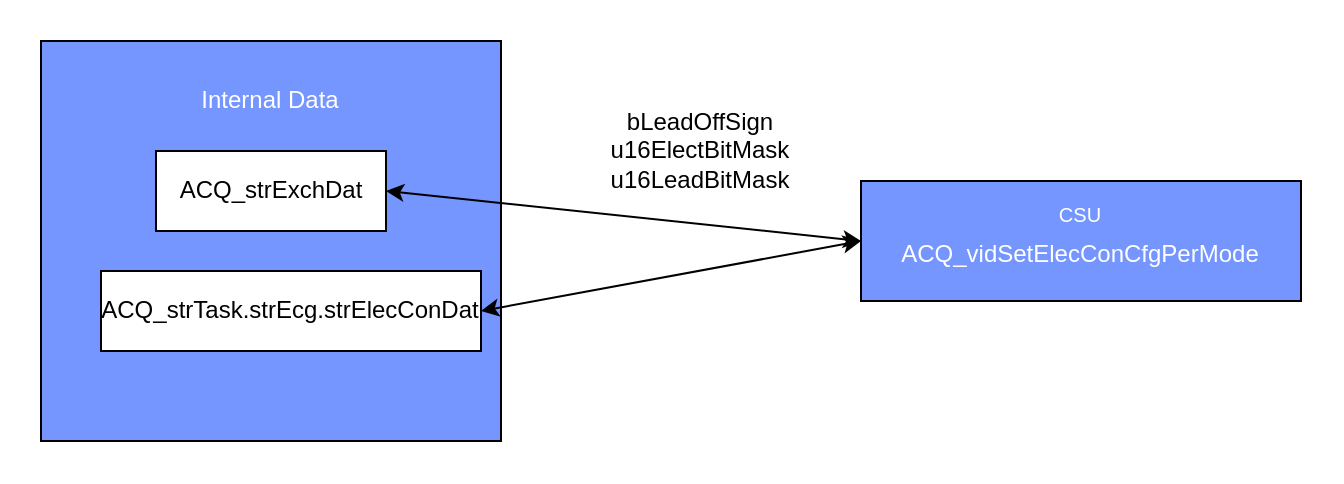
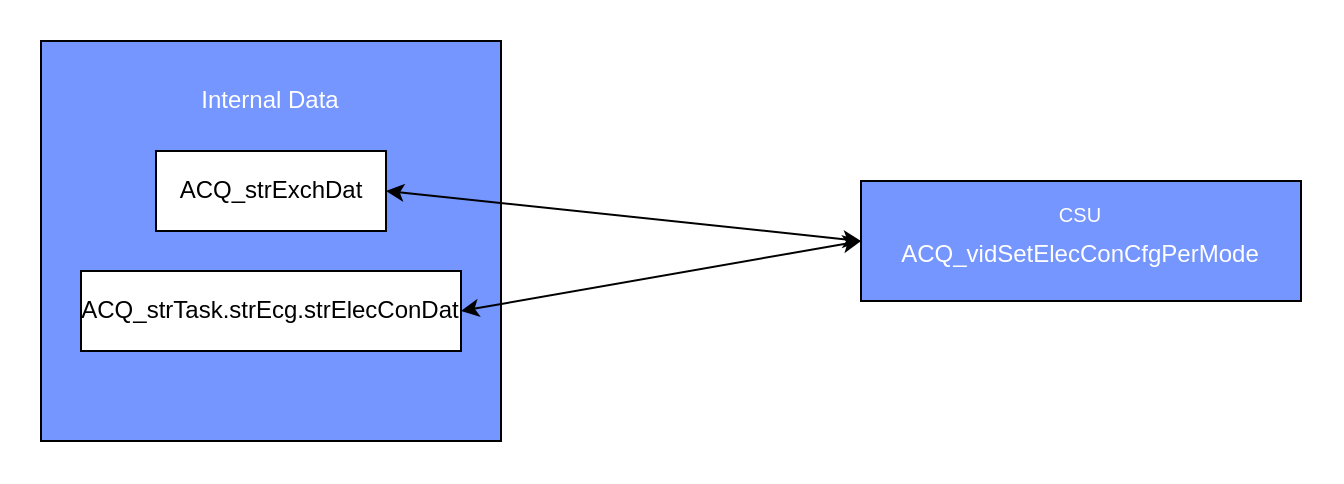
(701, 151) -> none
(291, 311) -> (271, 311)
